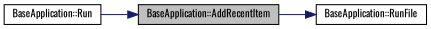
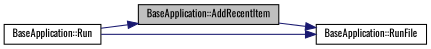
none -> (203, 34)
